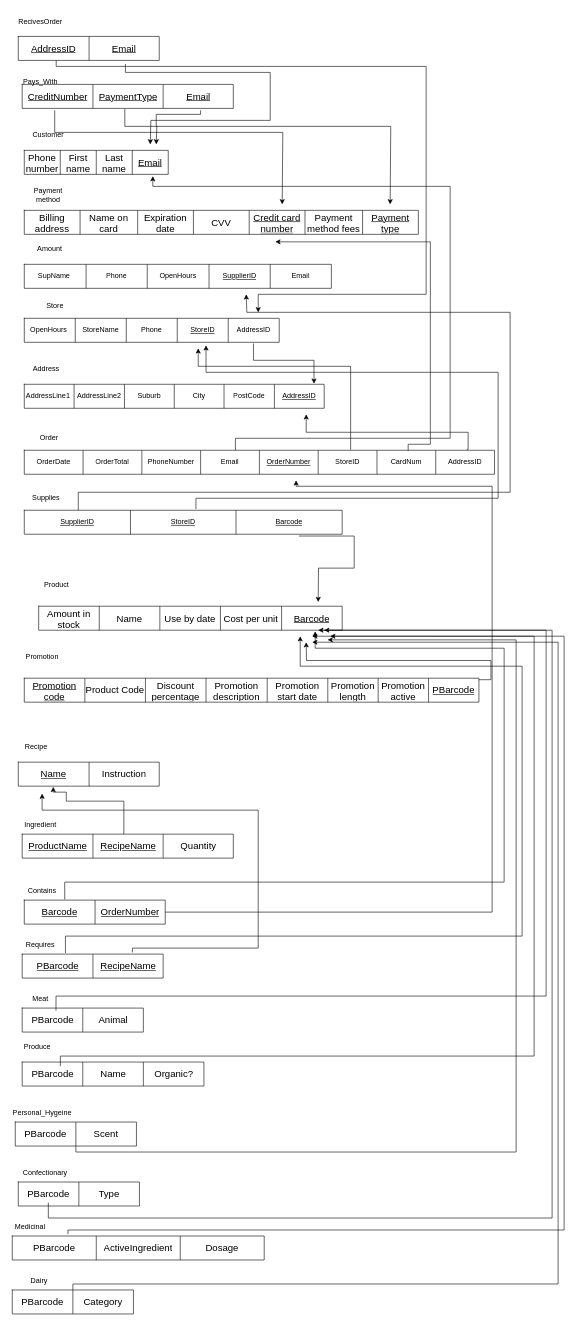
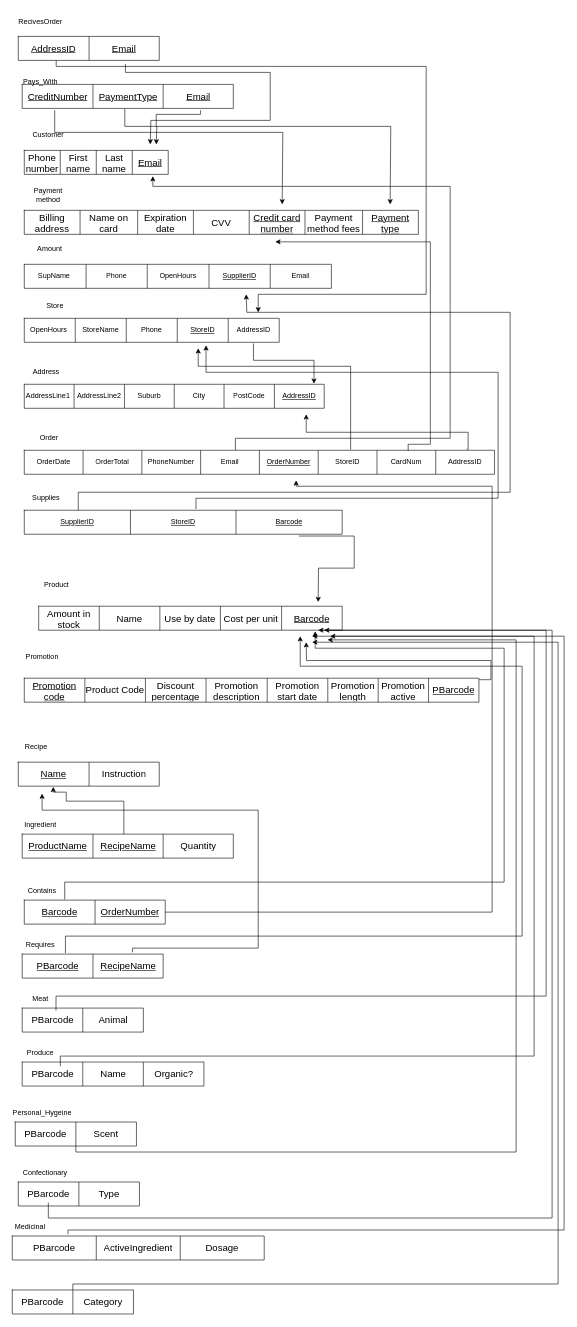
(46, 369) -> (46, 372)
(37, 1047) -> (40, 1053)
(39, 1281) -> none
